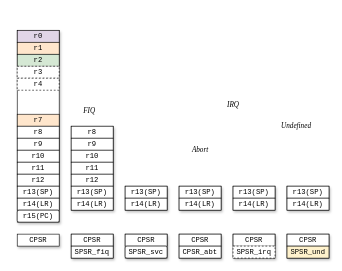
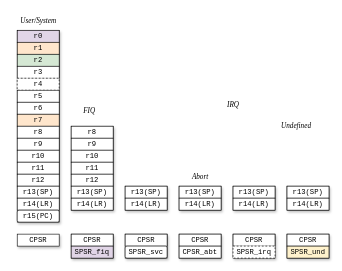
none -> (38, 21)
(38, 72) -> (38, 72)
none -> (38, 96)
none -> (38, 108)
(200, 150) -> (200, 177)
(92, 252) -> (92, 252)
